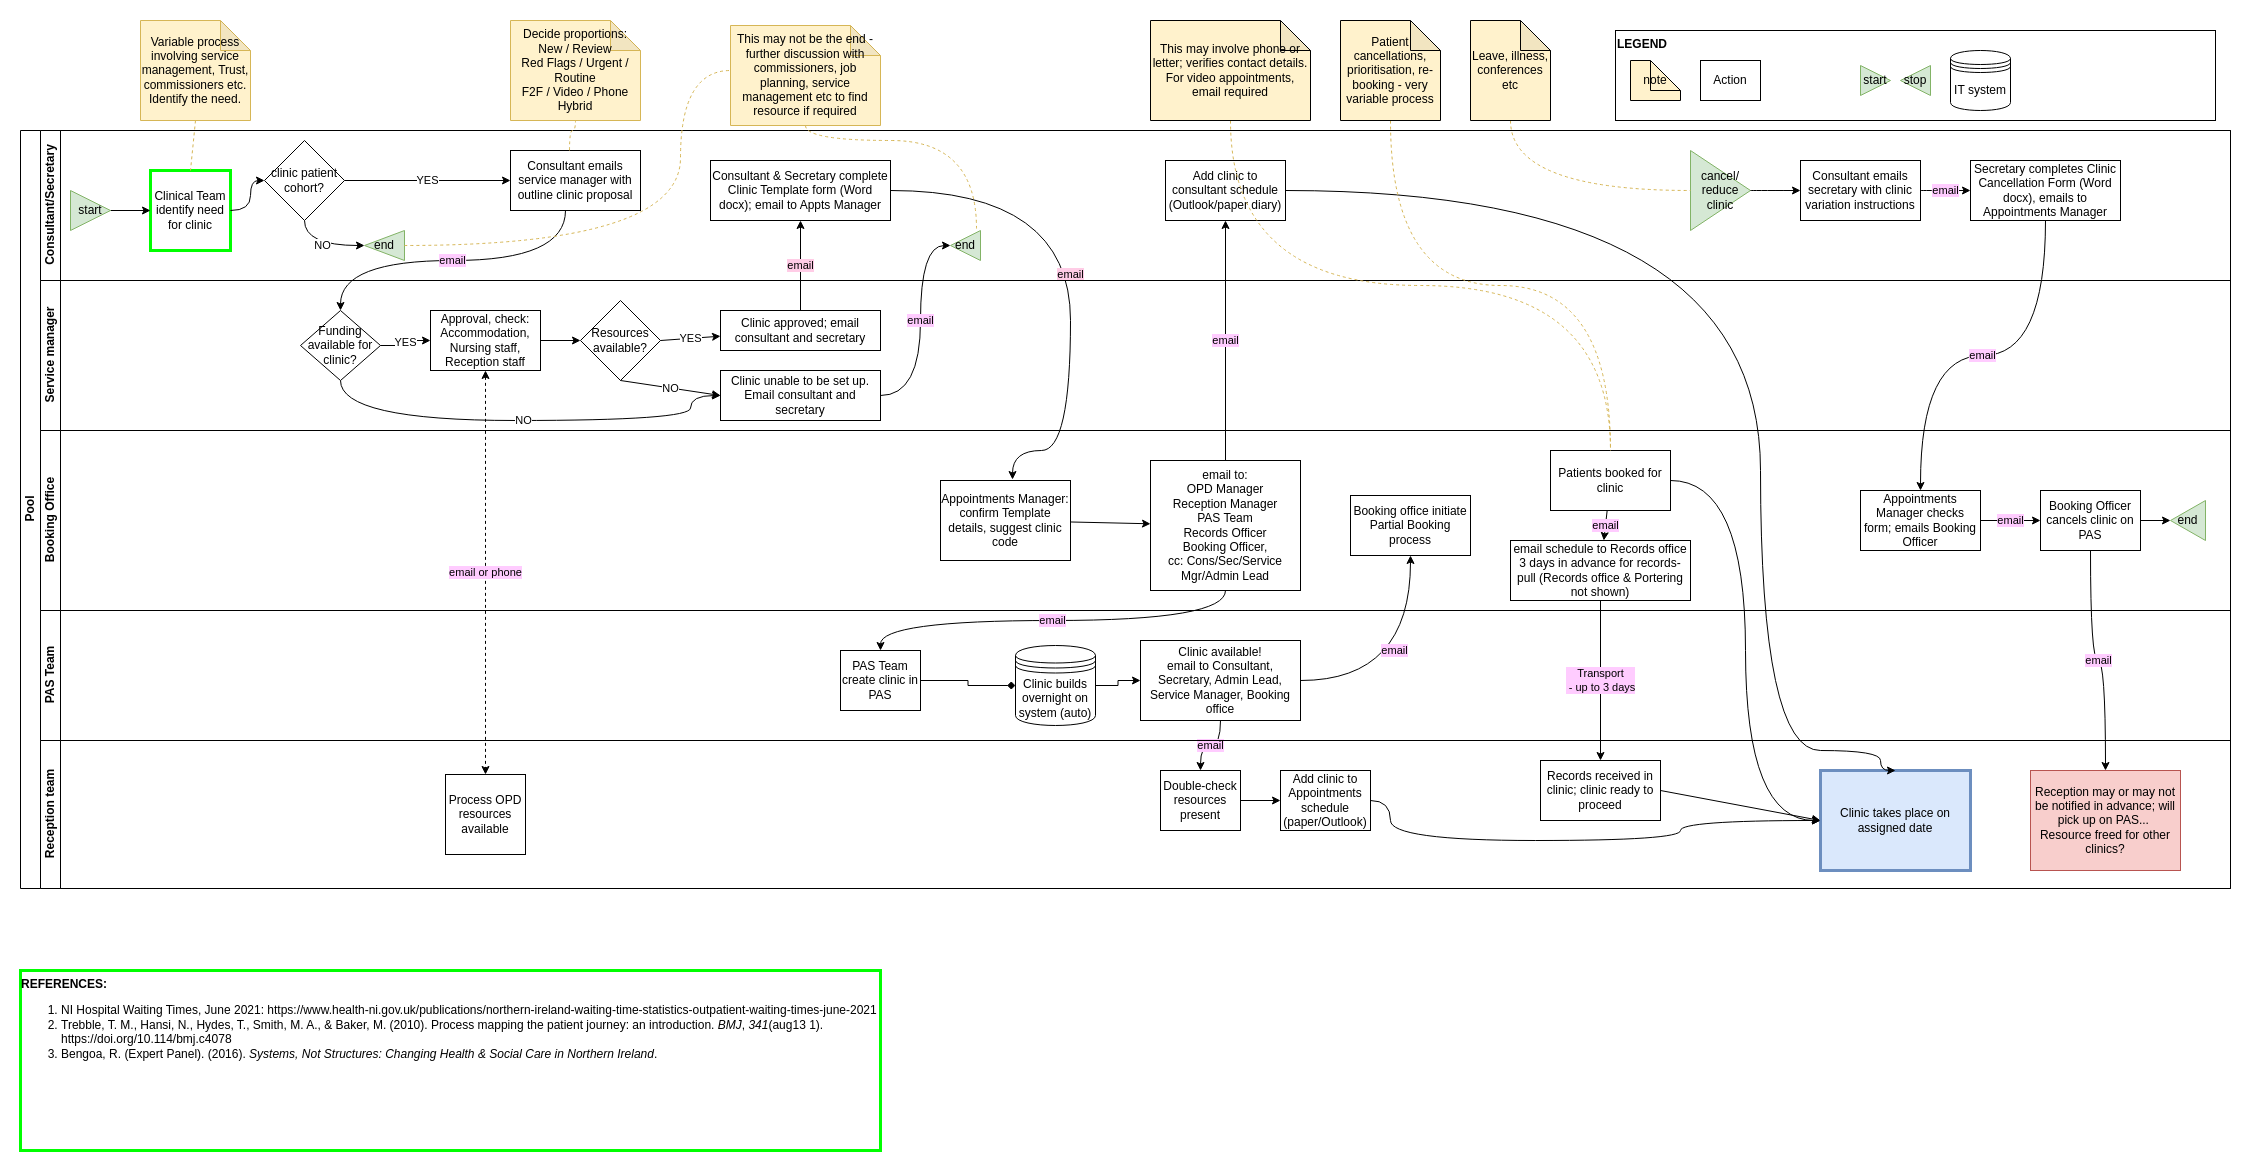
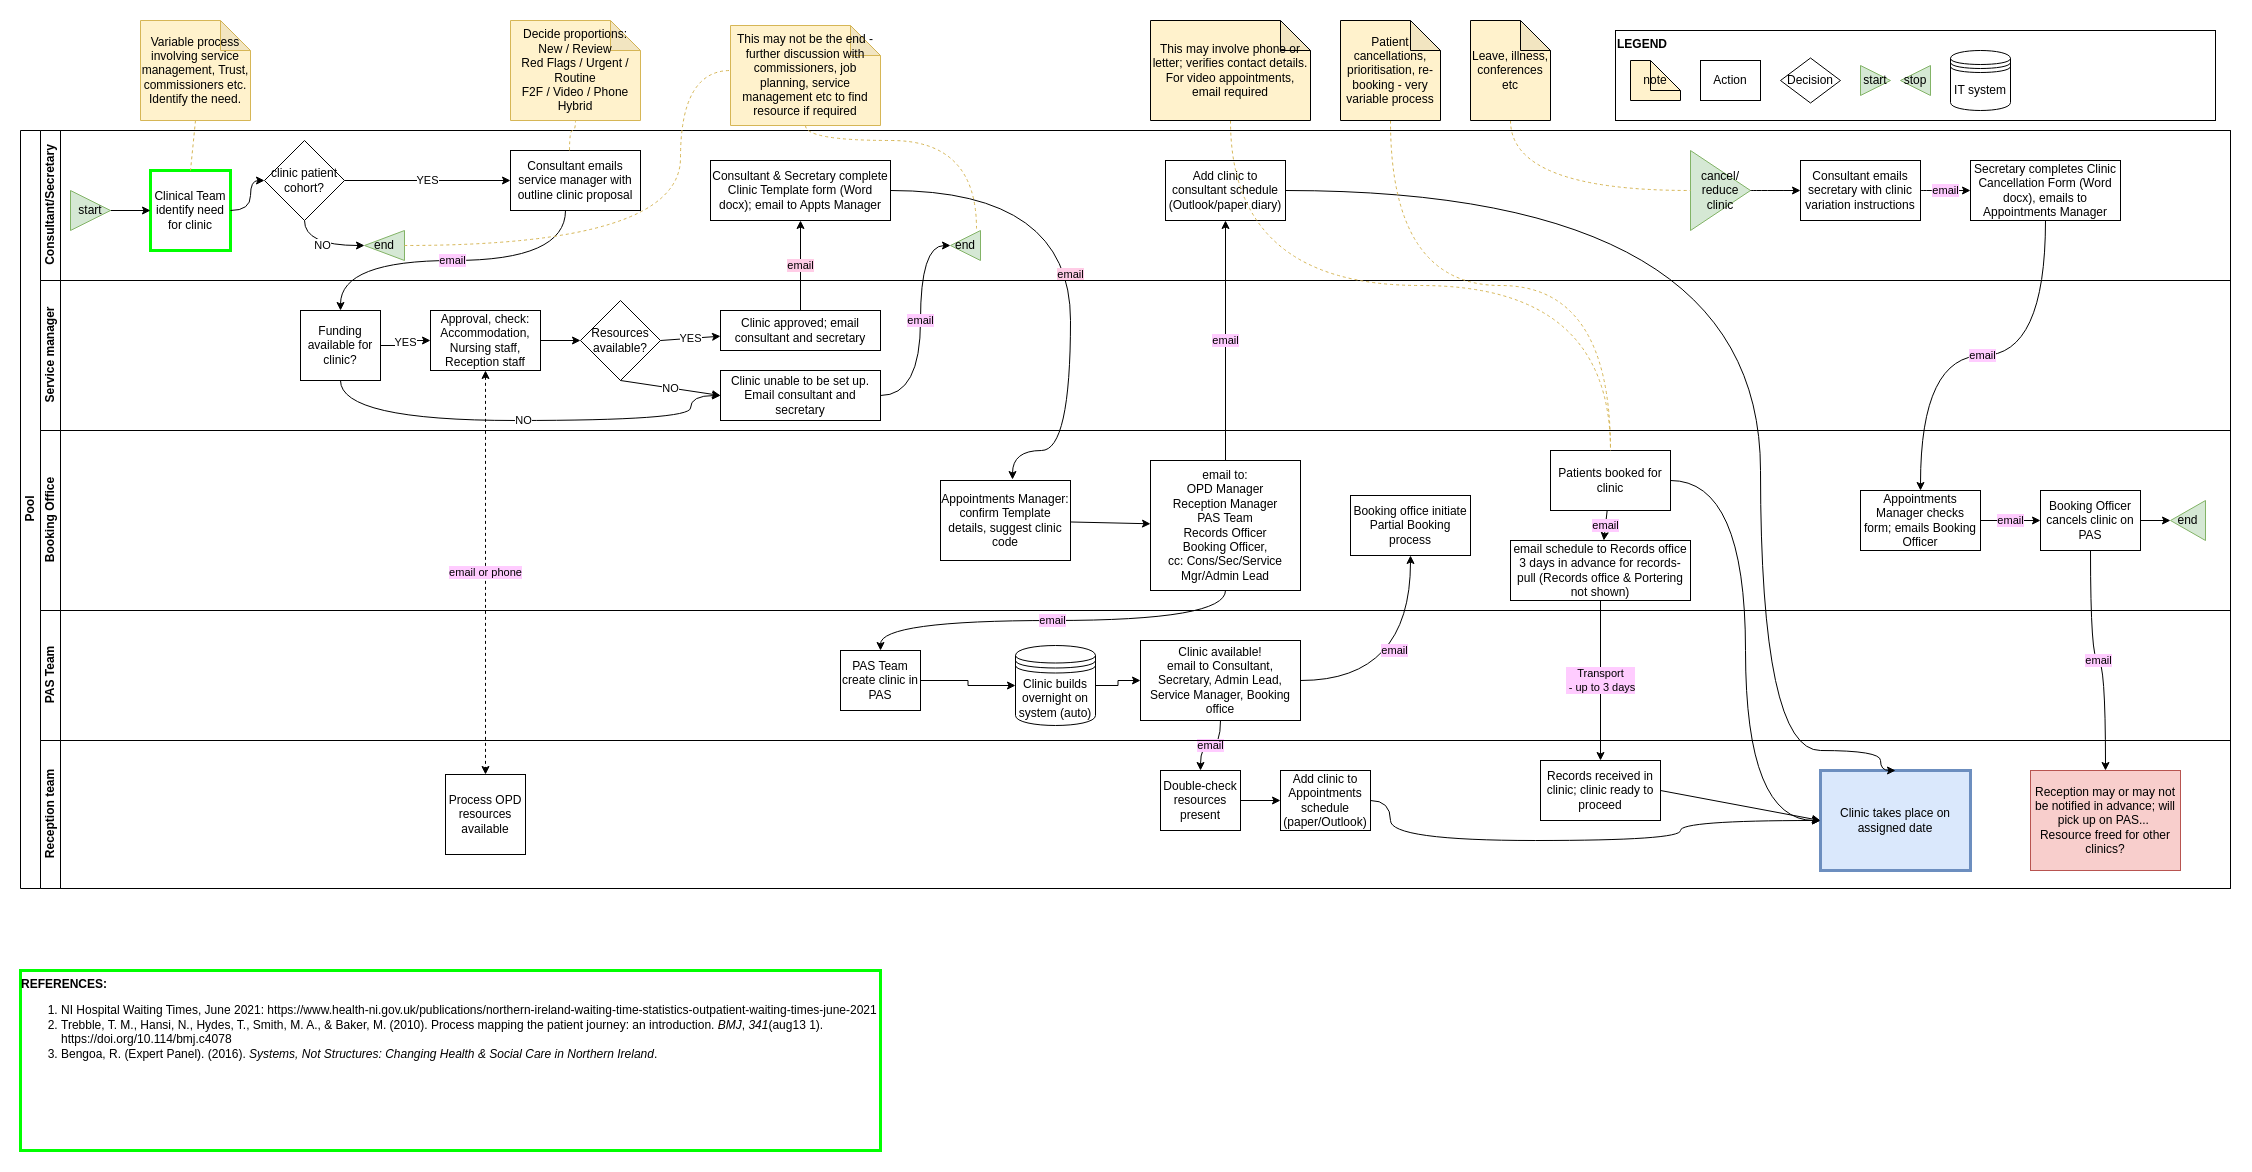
none -> (1811, 81)
(341, 346) -> (341, 346)
(1006, 686) -> (1007, 686)
